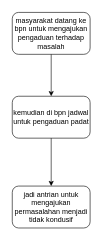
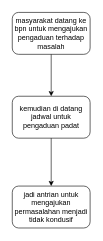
(51, 117) -> (51, 117)
